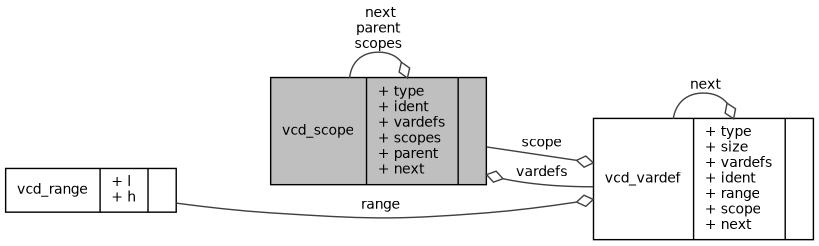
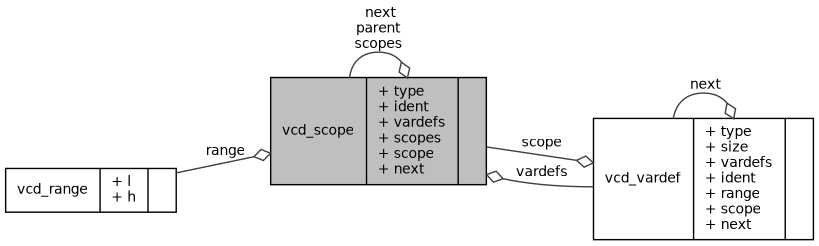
(408, 154) -> (406, 154)
(376, 218) -> (215, 165)
